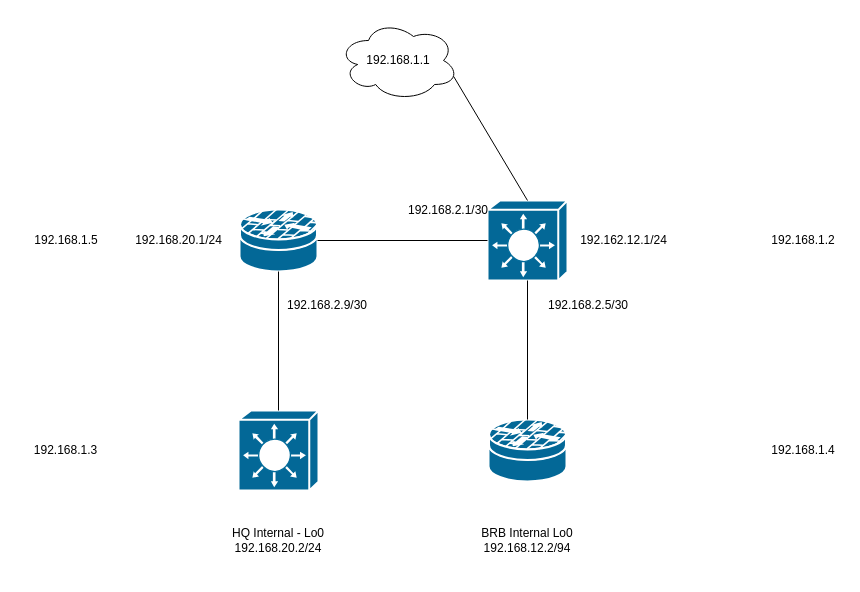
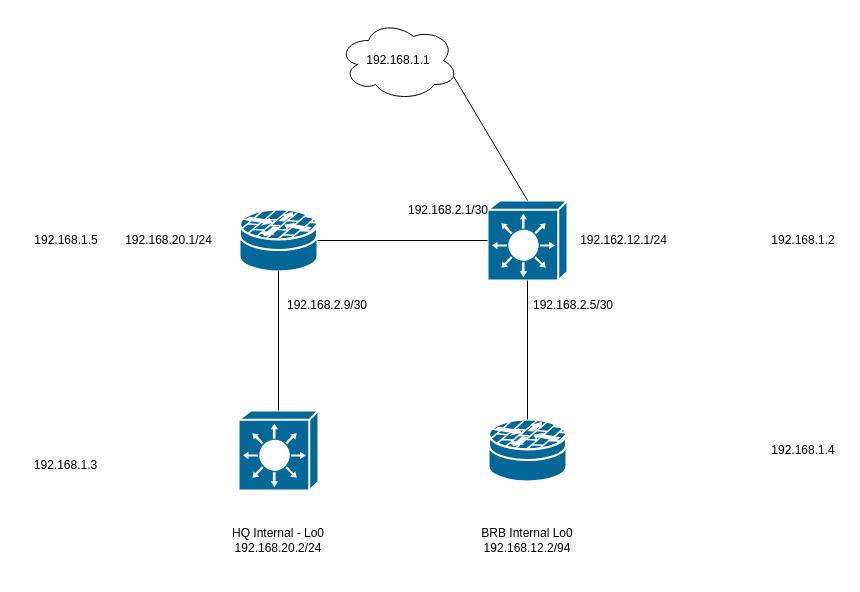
(179, 241) -> (169, 241)
(589, 306) -> (574, 306)
(66, 451) -> (66, 466)
